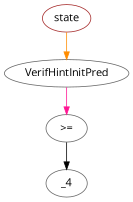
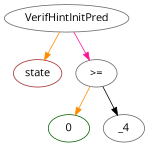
(67, 42) -> (54, 43)
none -> (69, 128)
